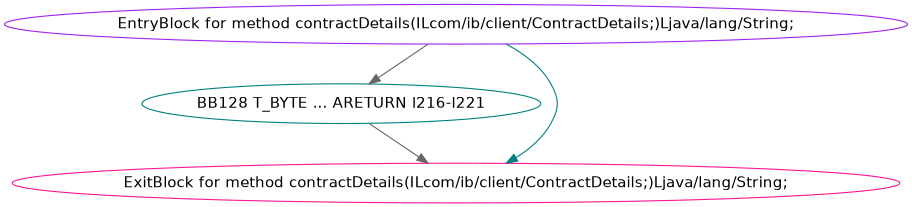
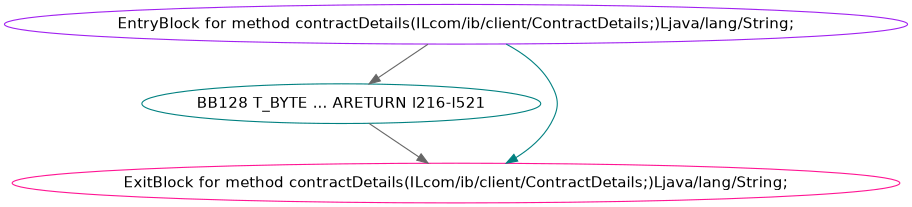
(341, 104) -> (341, 104)
